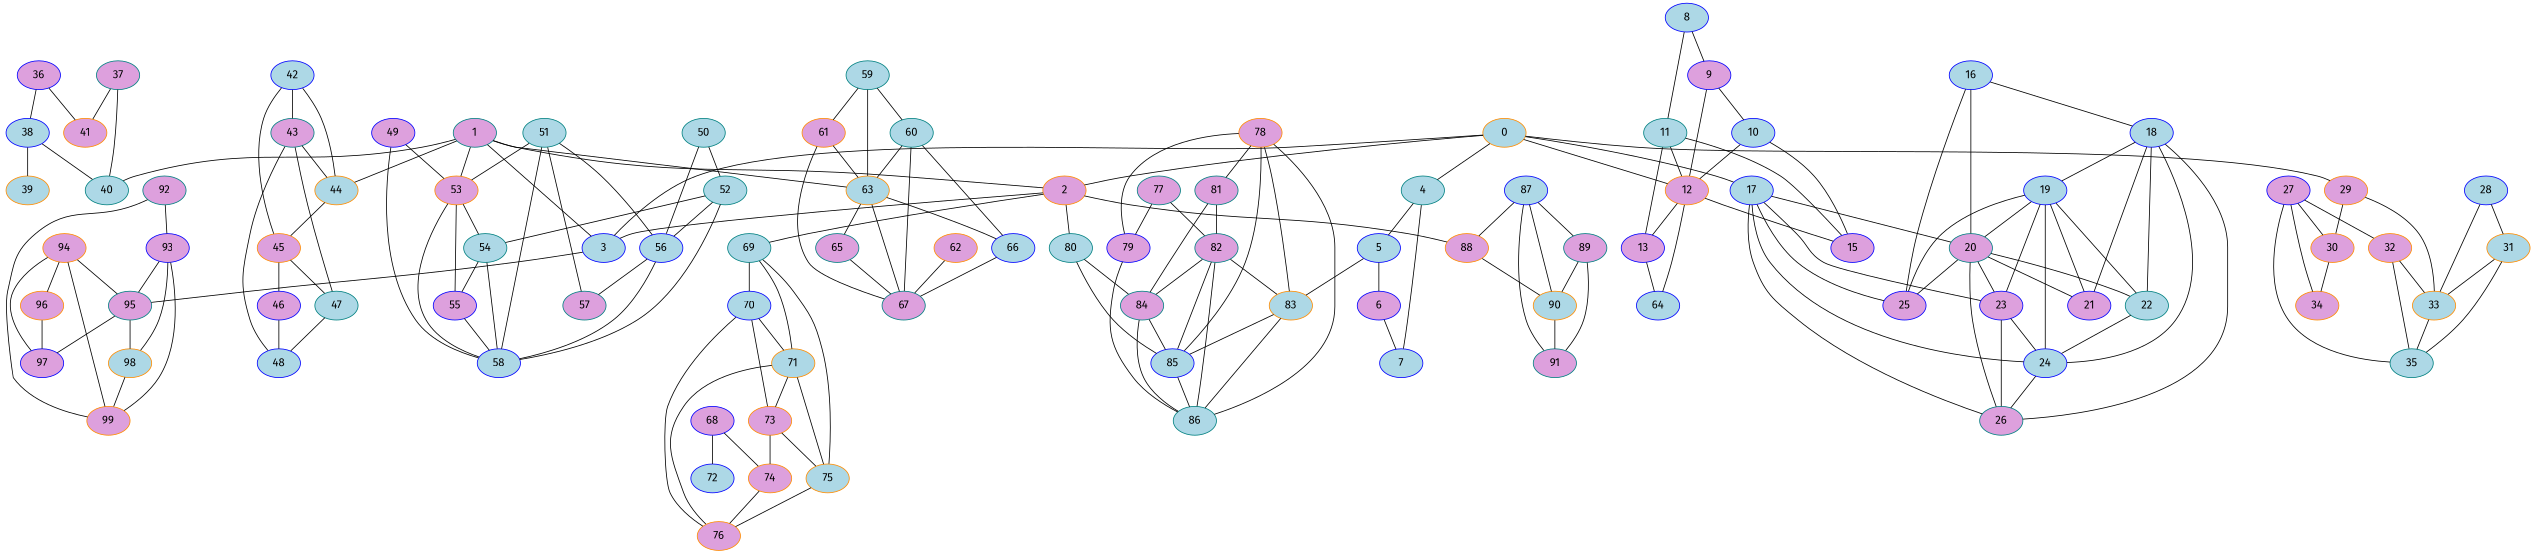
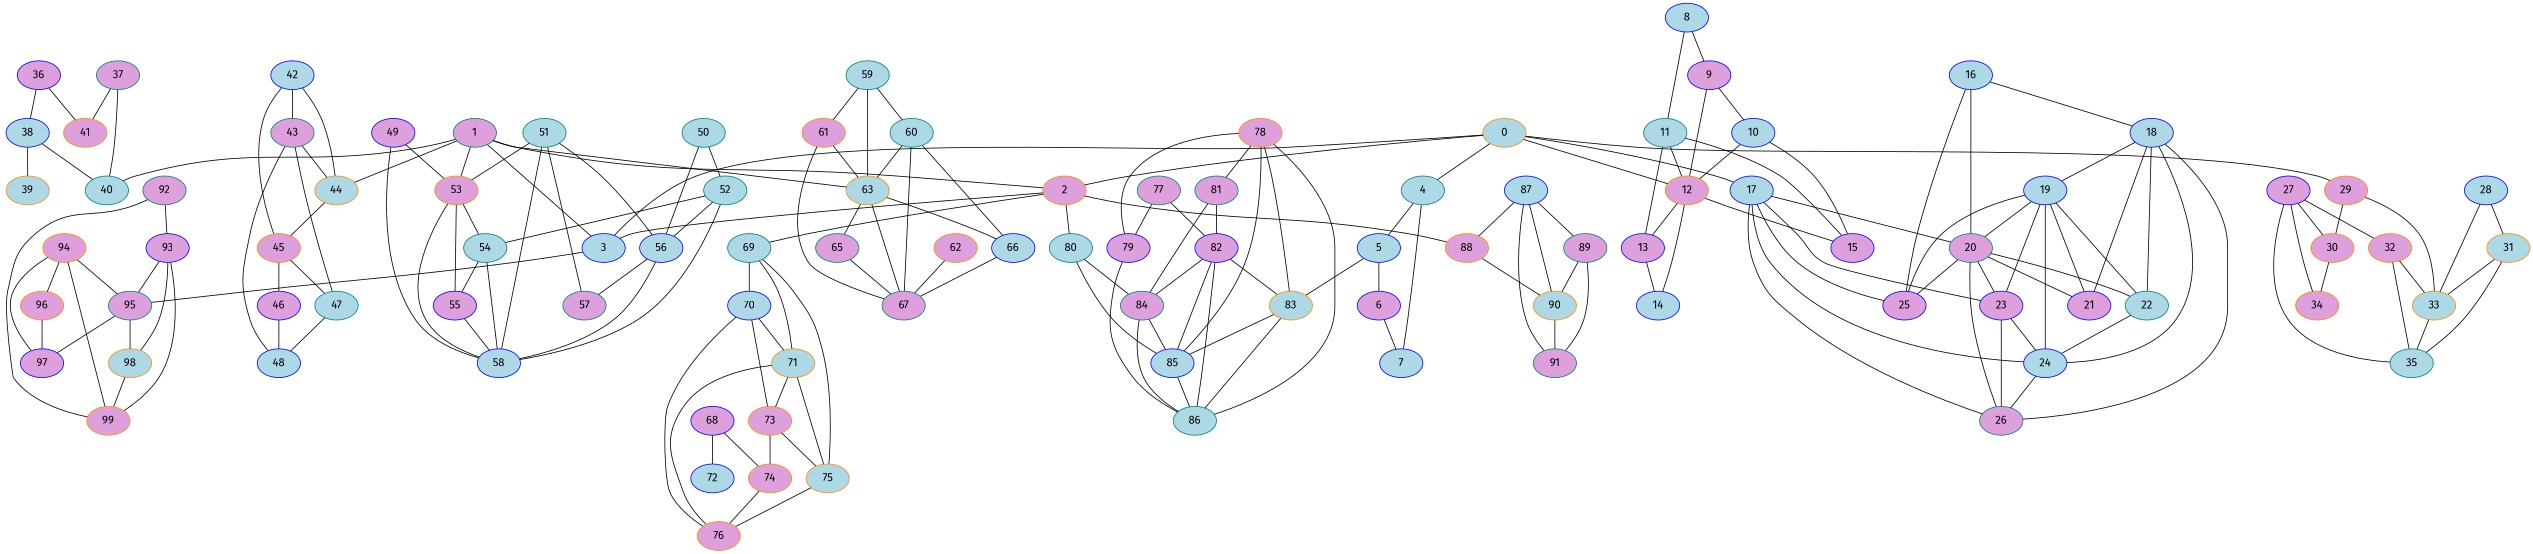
(1216, 248) -> (1216, 248)
(1658, 306) -> (1658, 306)
